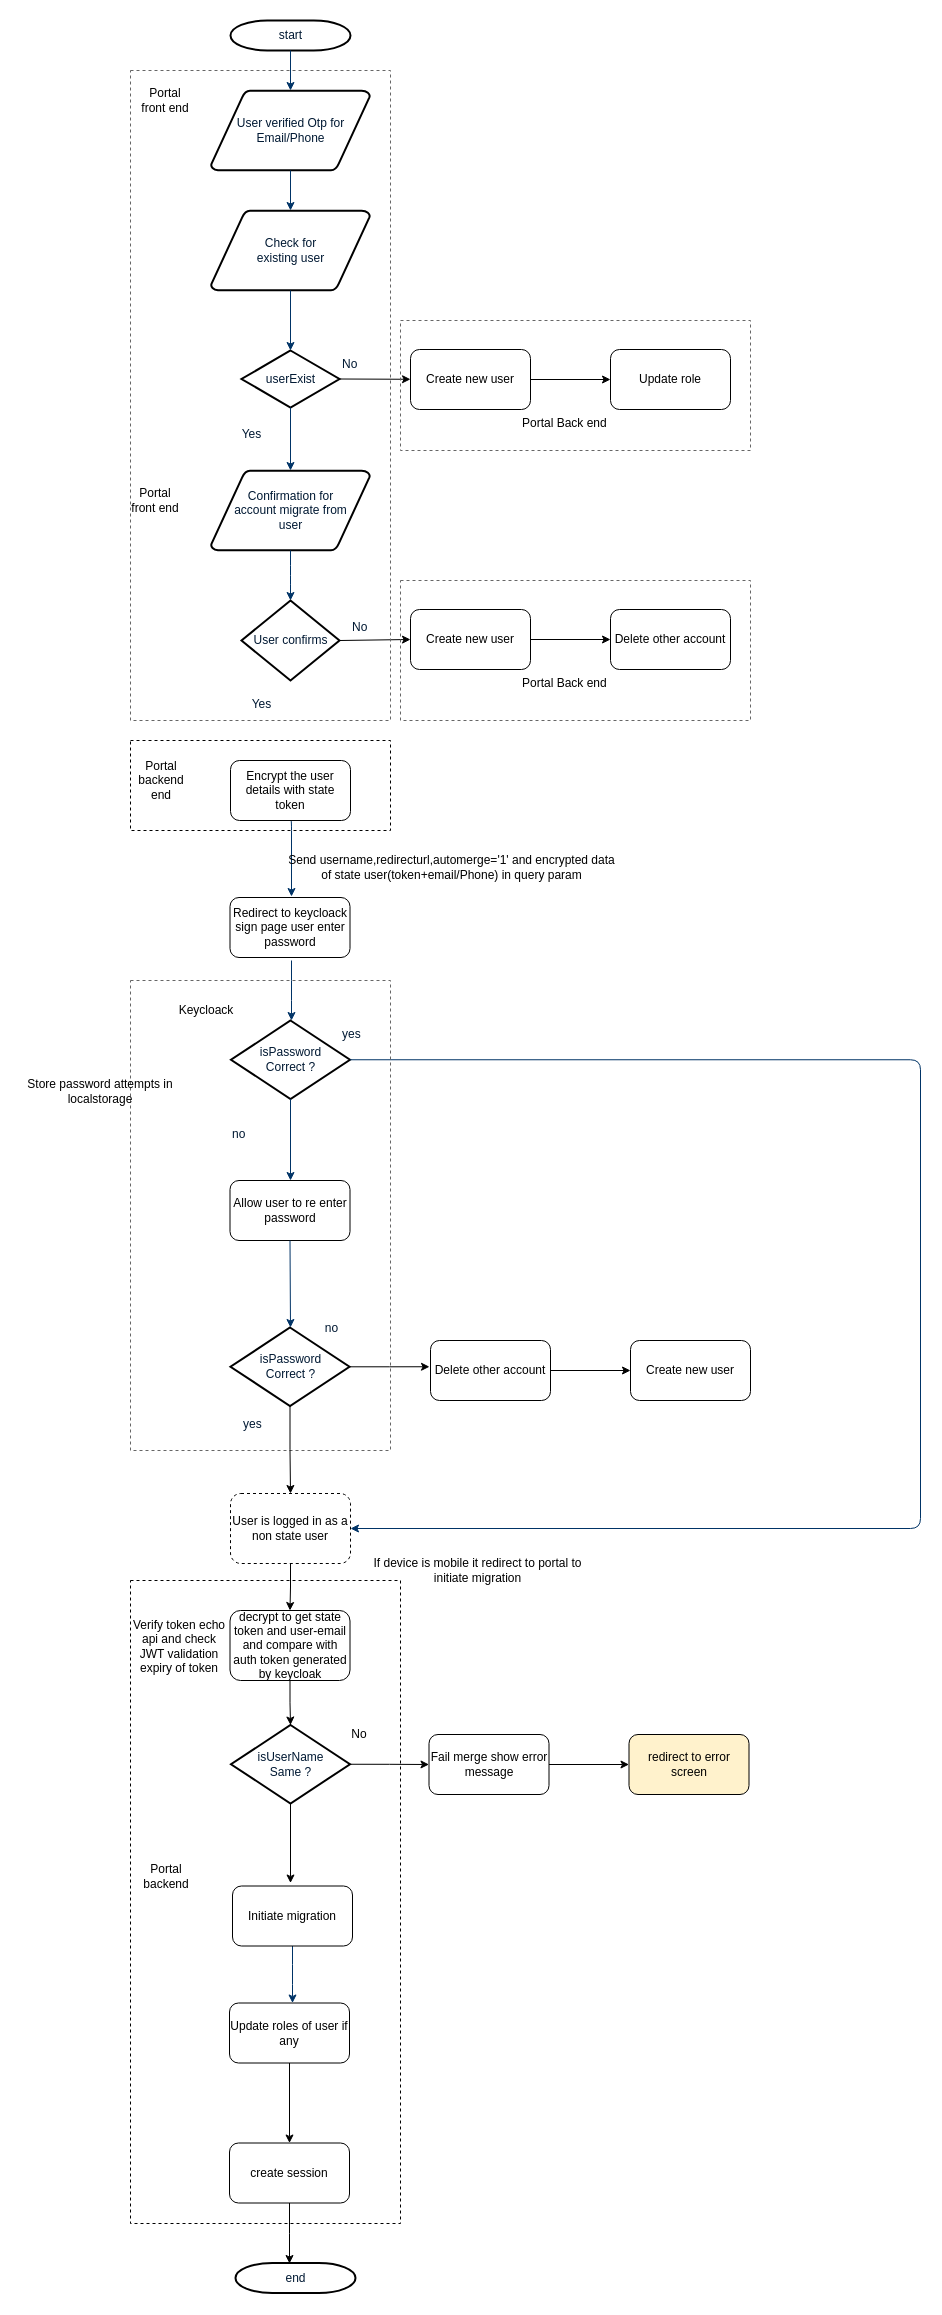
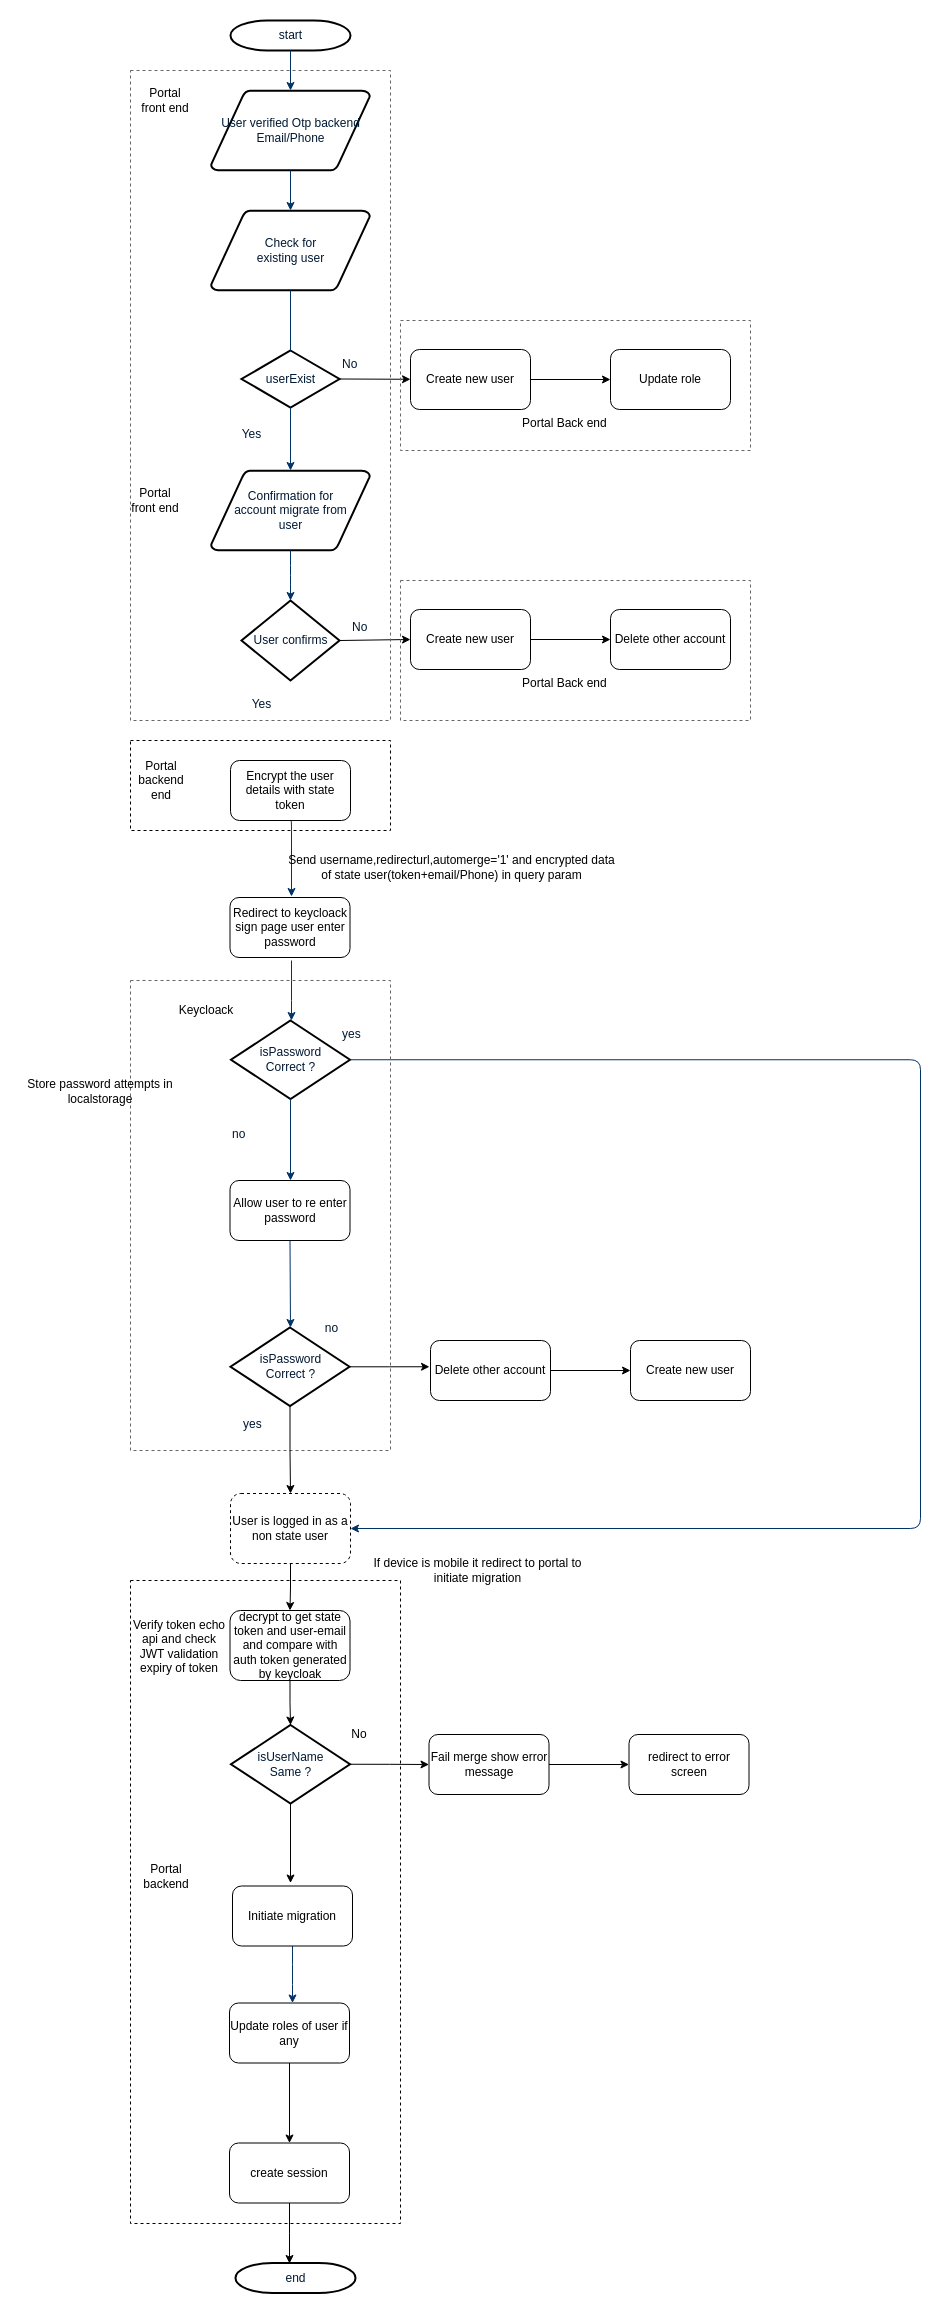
(291, 131) -> (291, 131)
(291, 342) -> (291, 345)
(689, 1765) -> (689, 1765)
